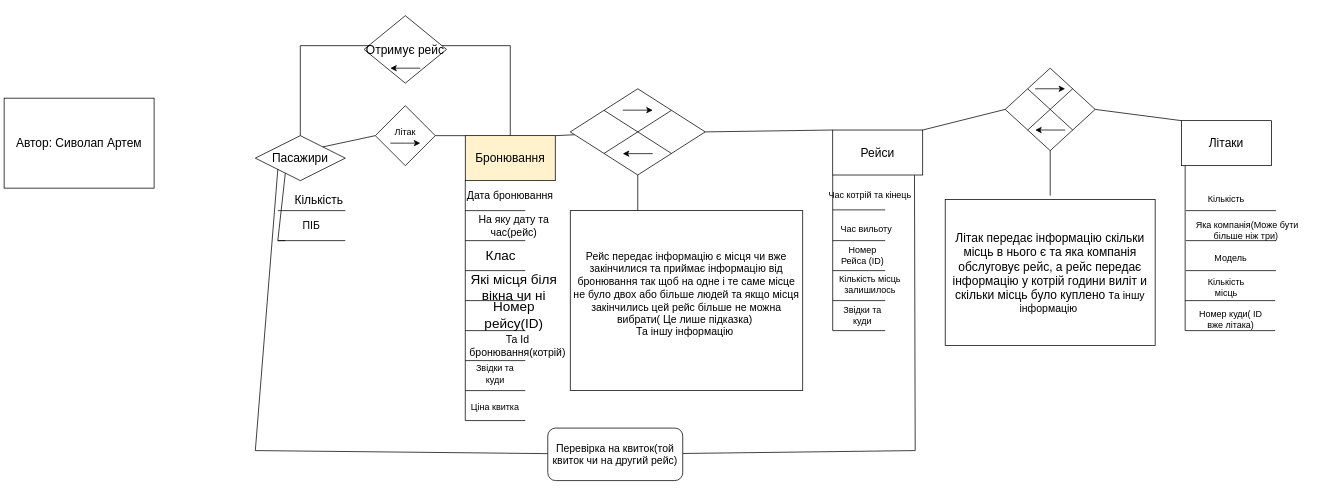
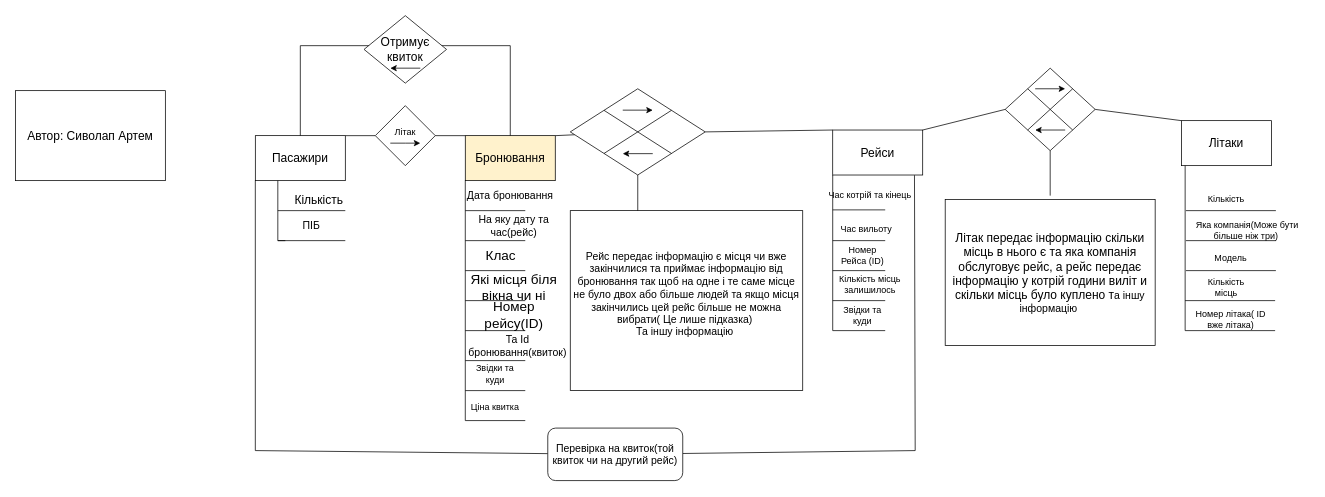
(405, 49) -> (405, 49)
(79, 143) -> (90, 135)
(300, 158) -> (300, 158)
(1231, 319) -> (1231, 319)
(518, 345) -> (518, 345)
